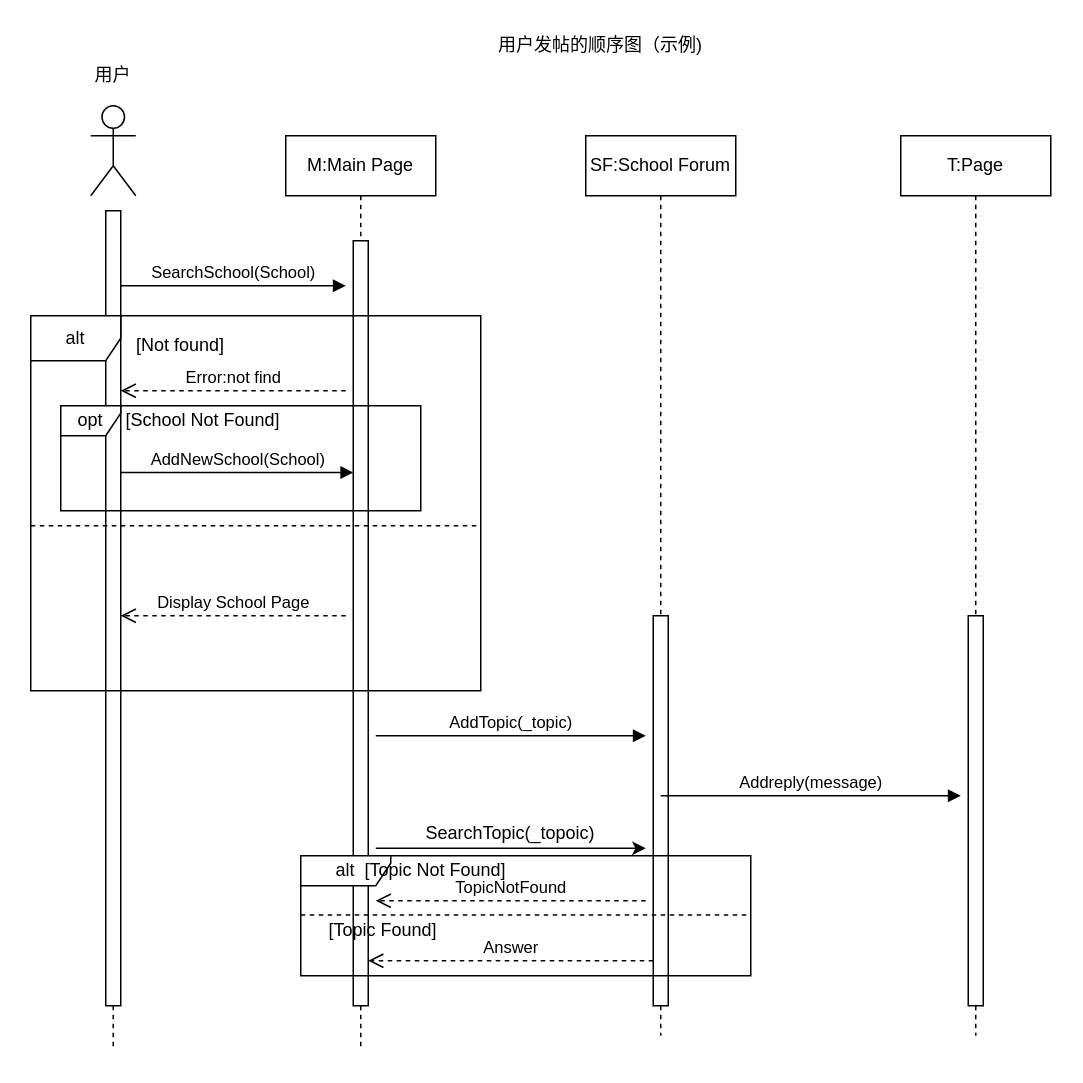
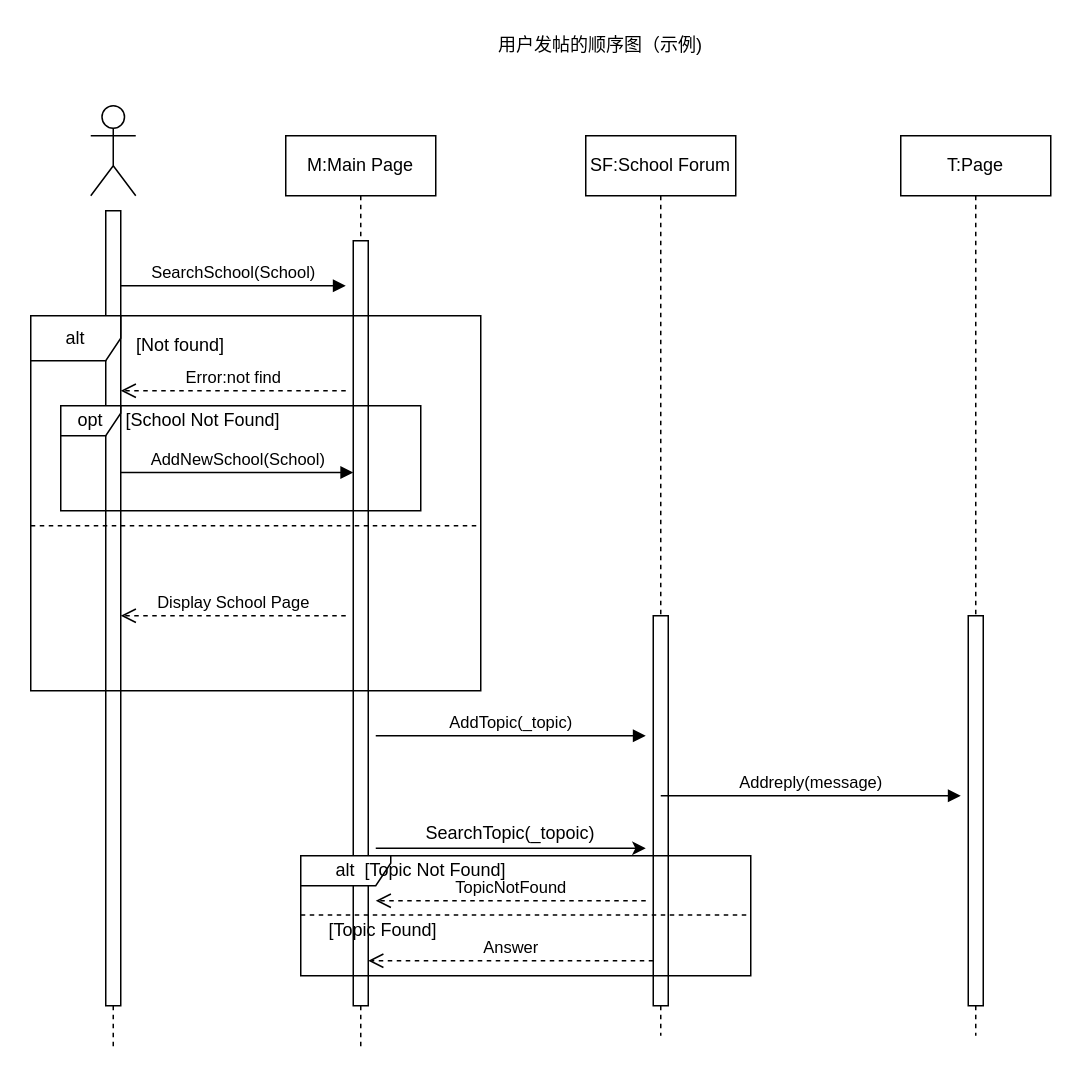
(113, 76) -> none
